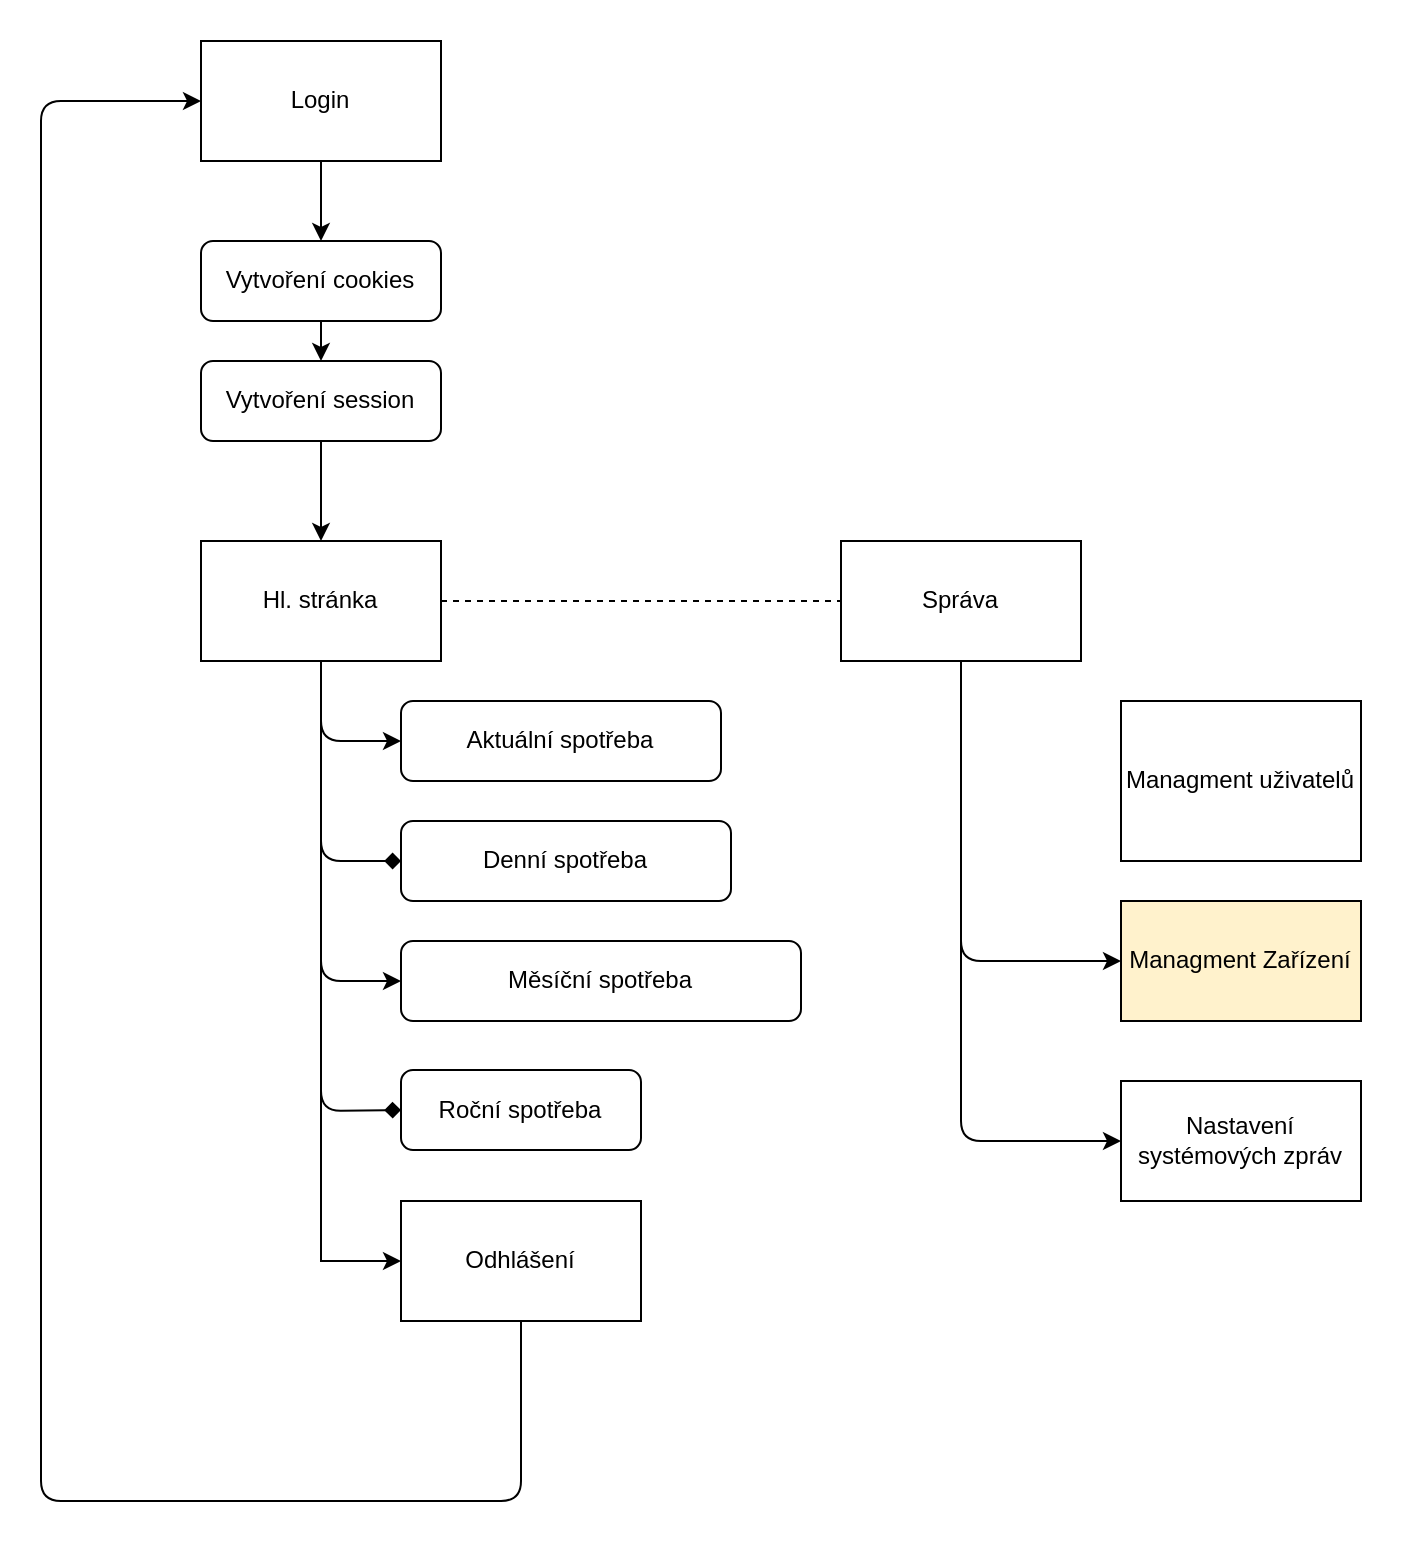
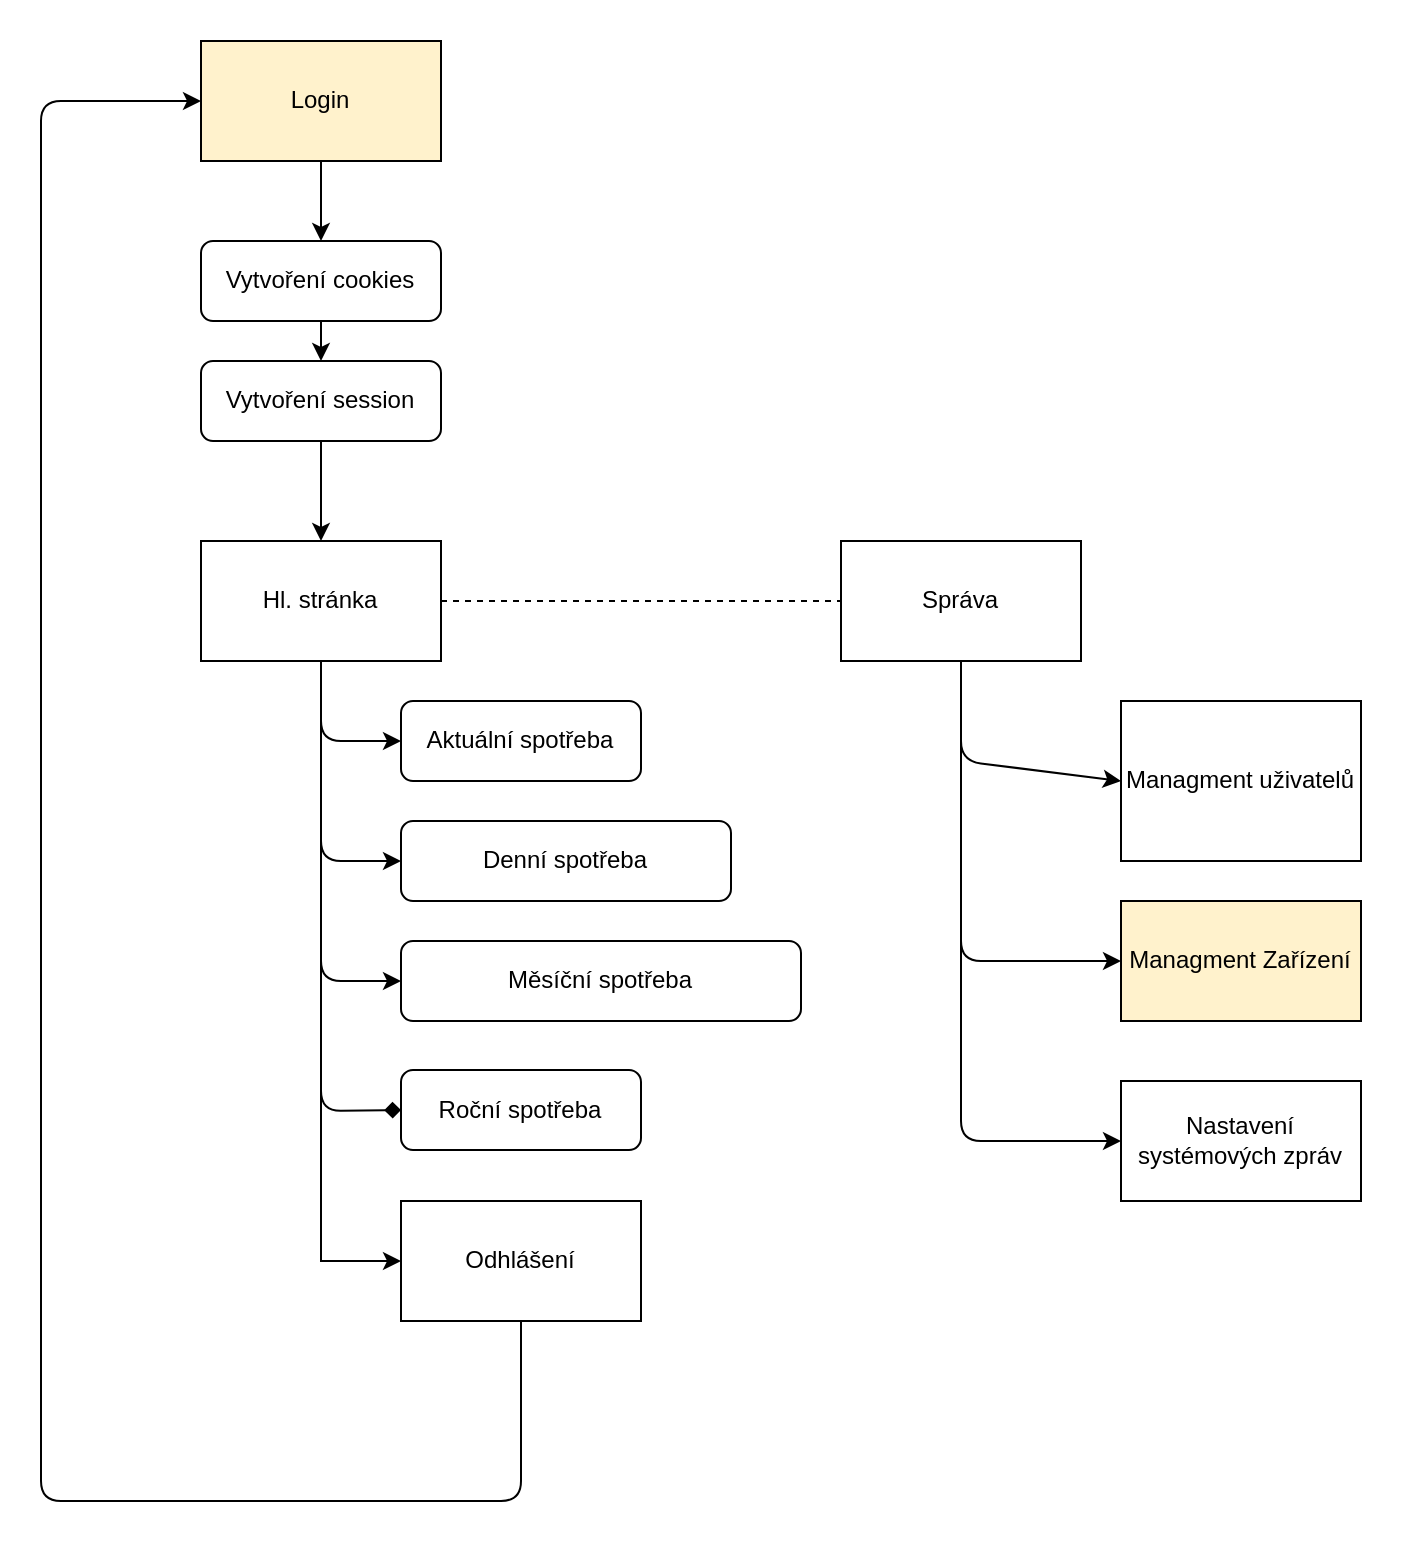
(321, 101) -> (321, 101)
(561, 741) -> (521, 741)
none -> (1036, 770)
(384, 861) -> (385, 861)
